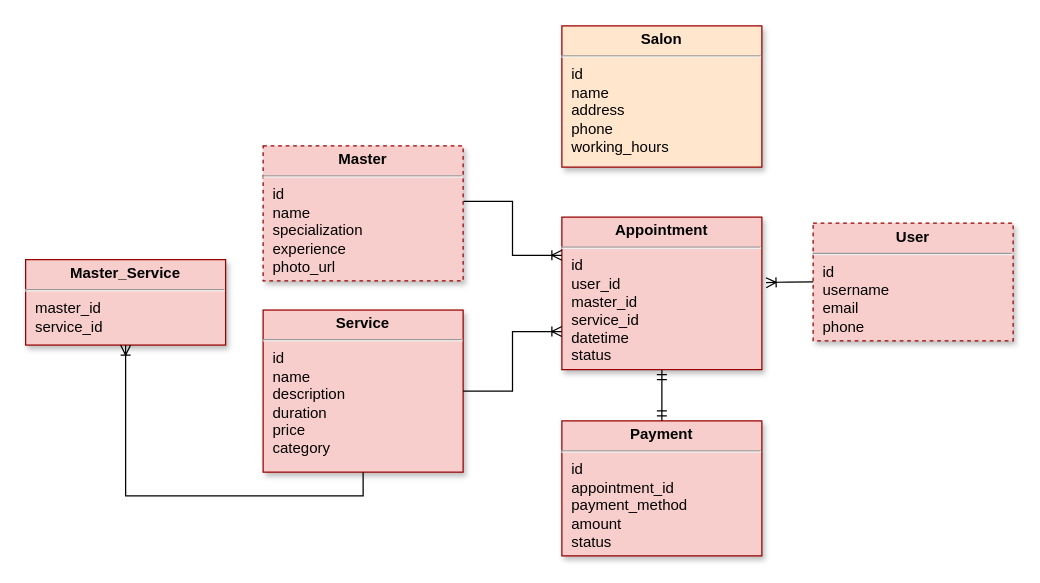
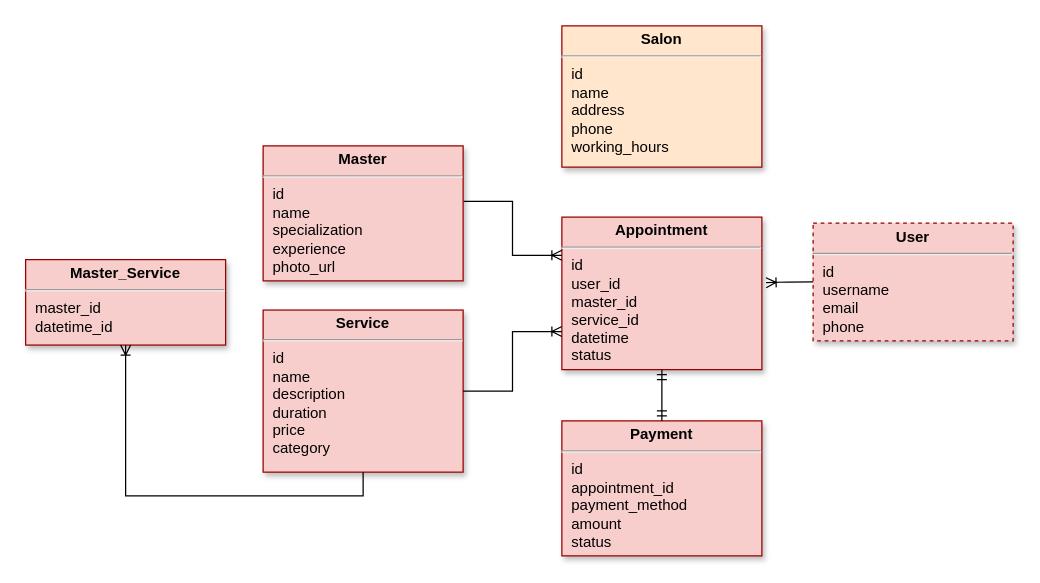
(363, 213) -> (363, 213)
(82, 286) -> (82, 286)
